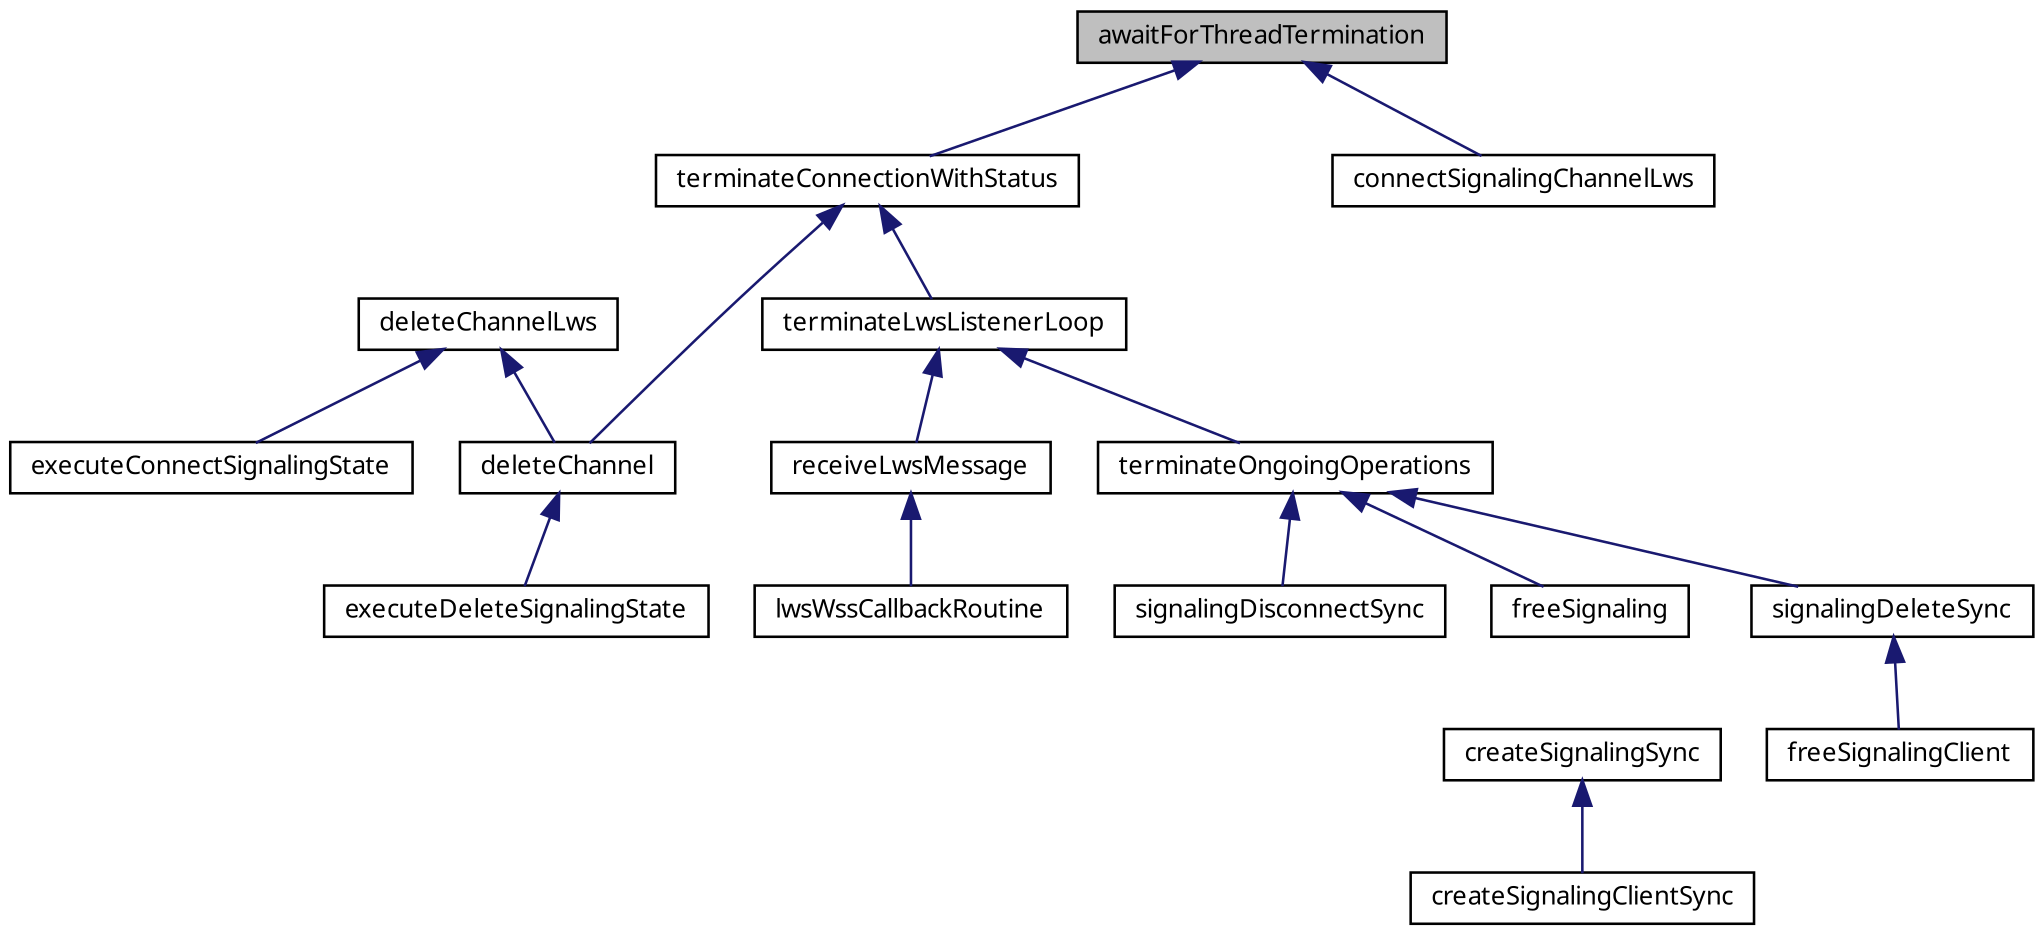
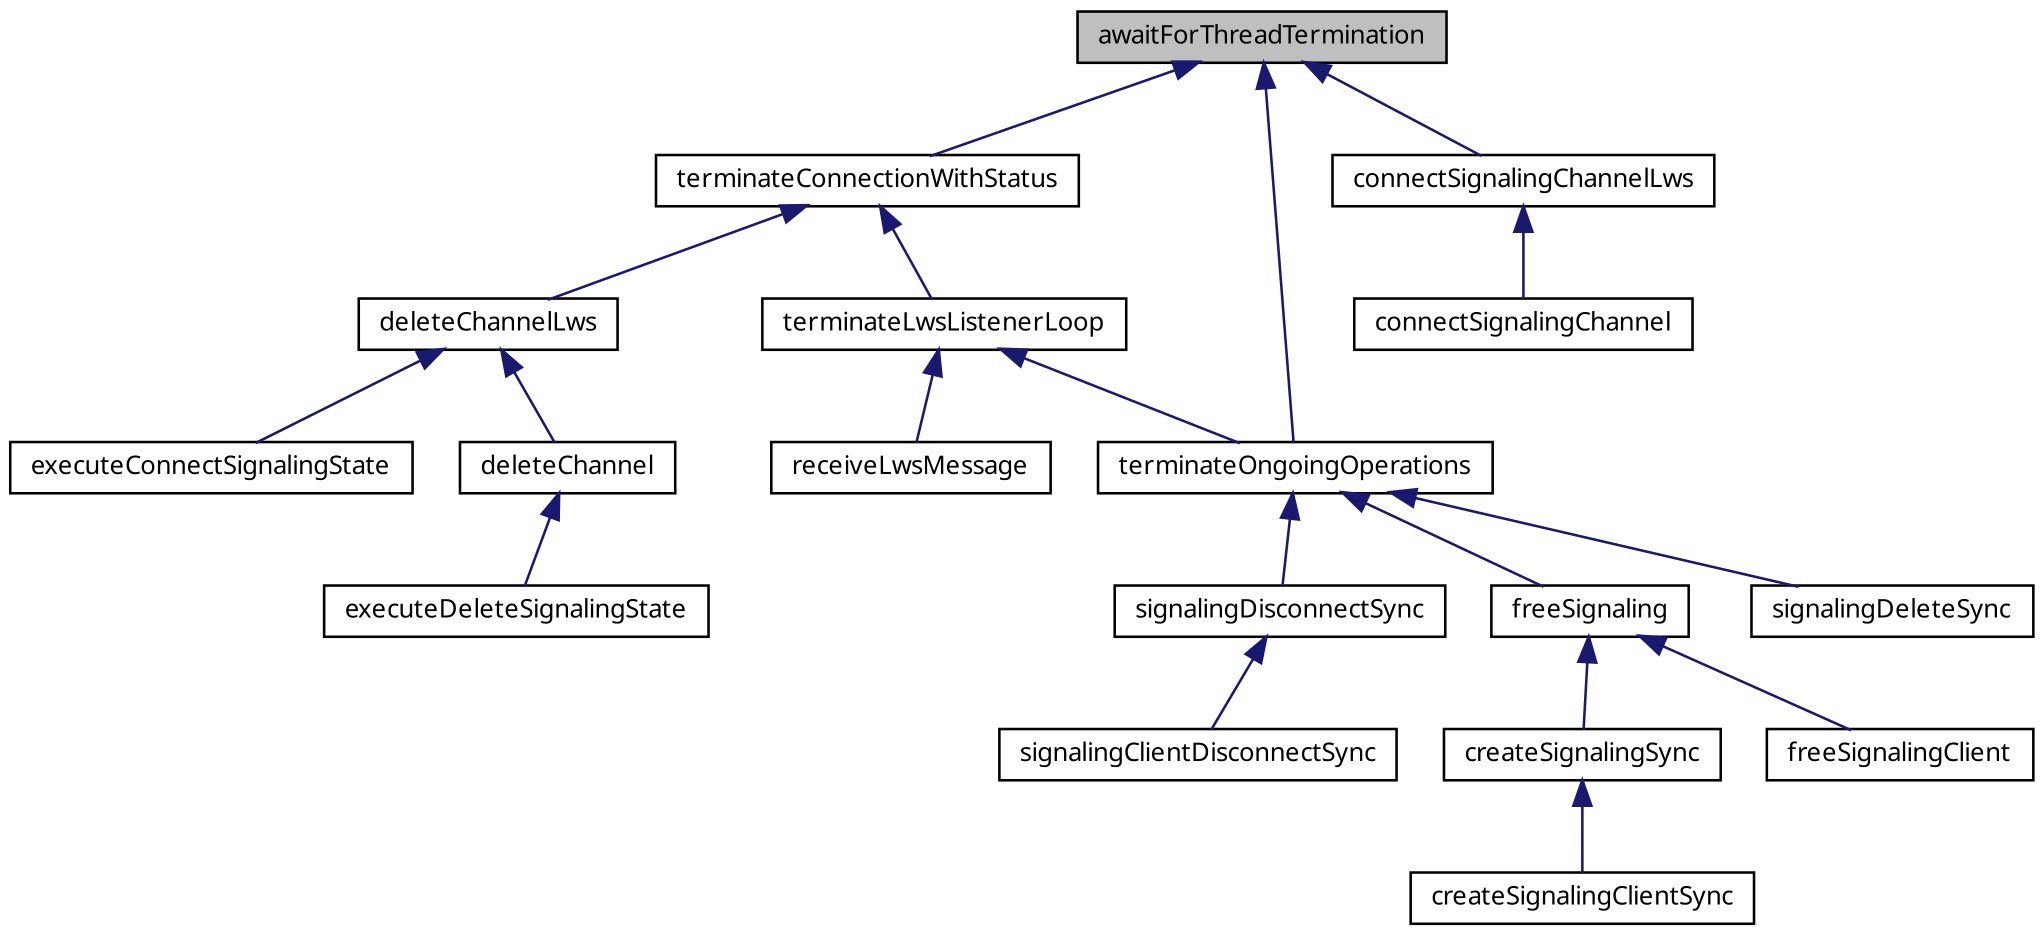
none -> (1280, 266)
none -> (1523, 324)
(705, 331) -> (665, 257)
(911, 611) -> none
none -> (1585, 696)
(1897, 696) -> (1757, 688)
none -> (1198, 755)
